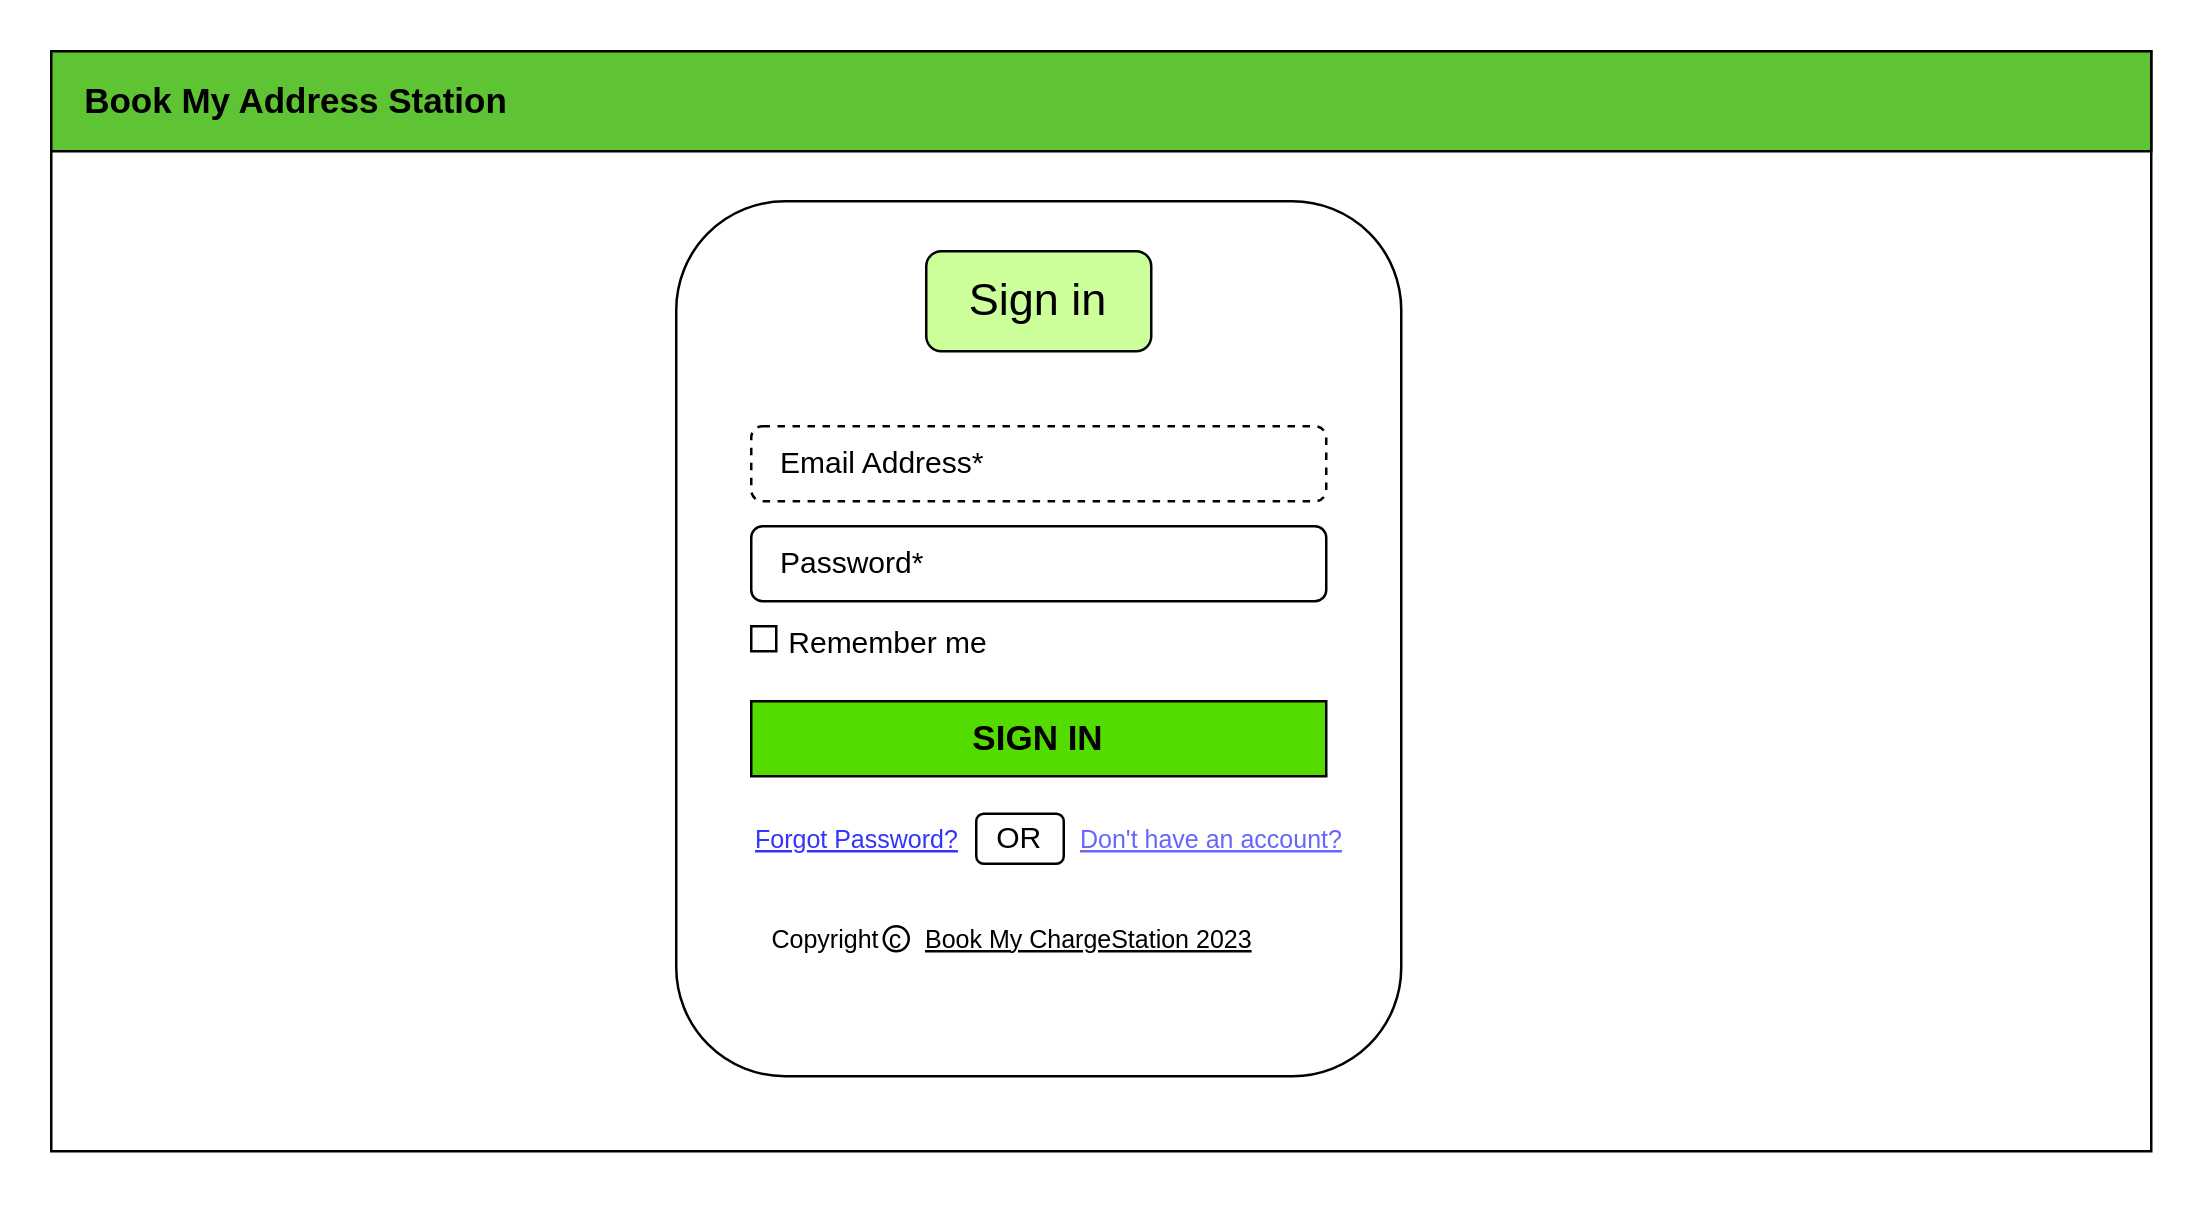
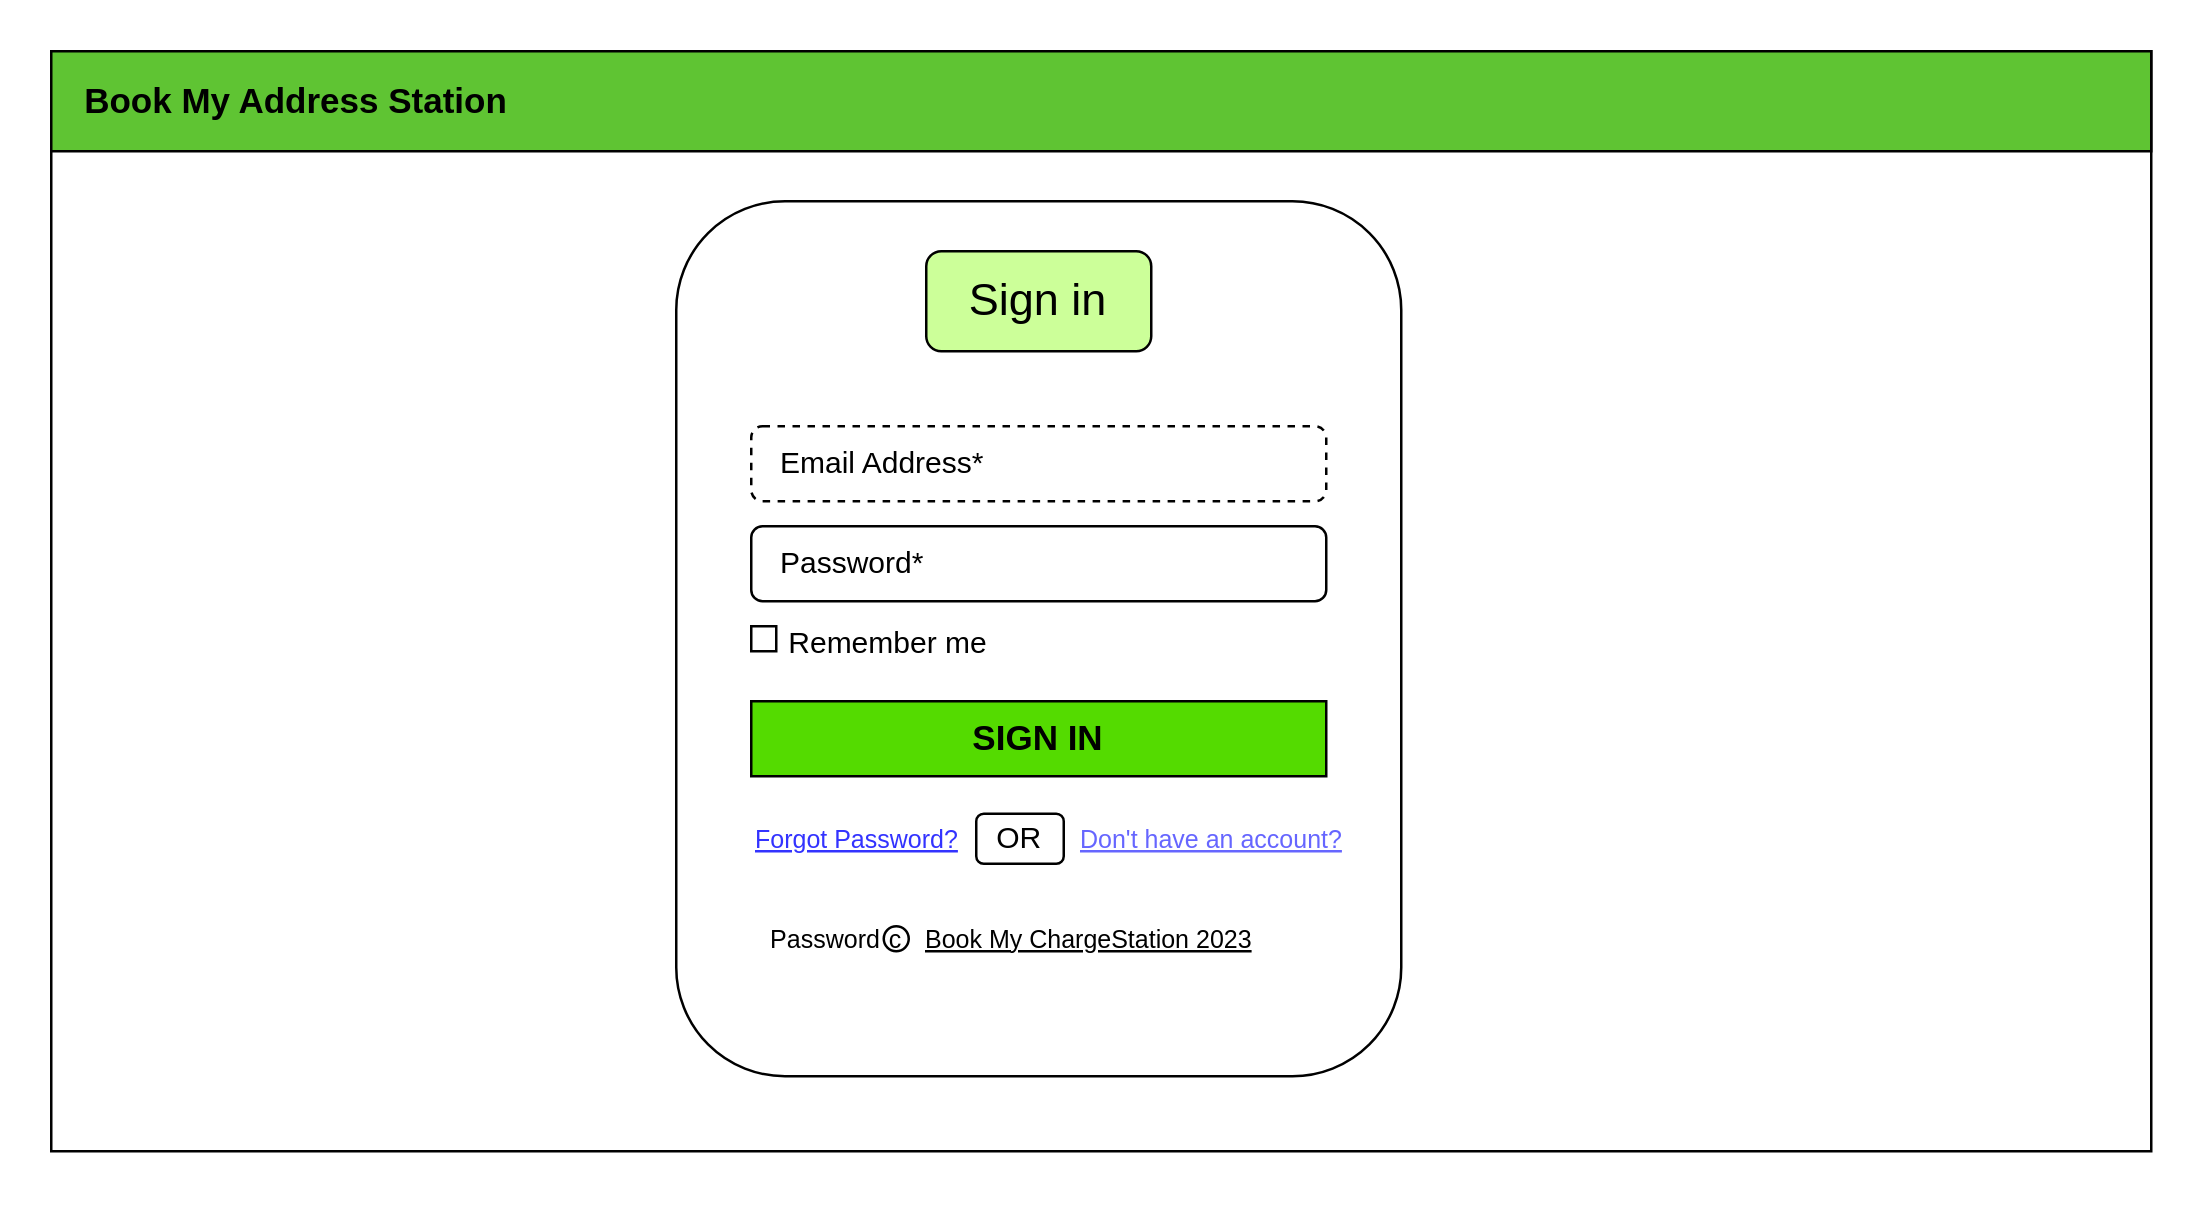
(826, 939) -> (826, 939)
